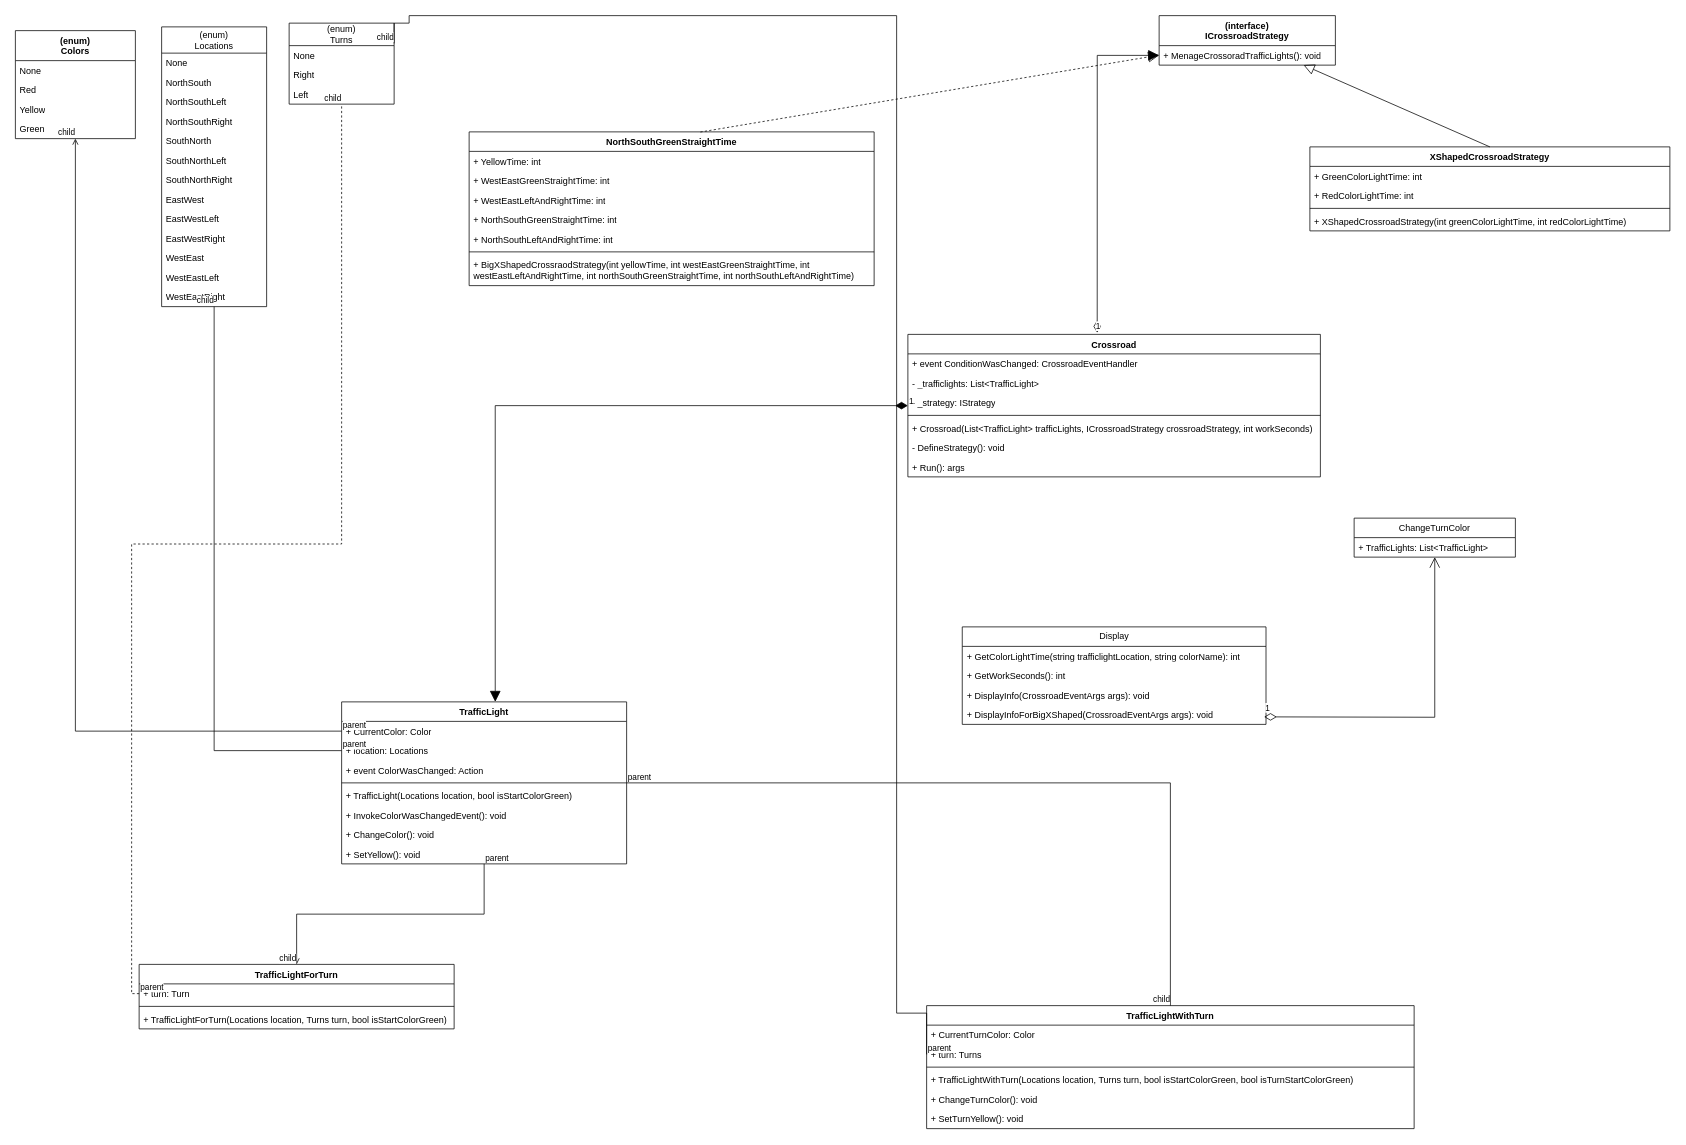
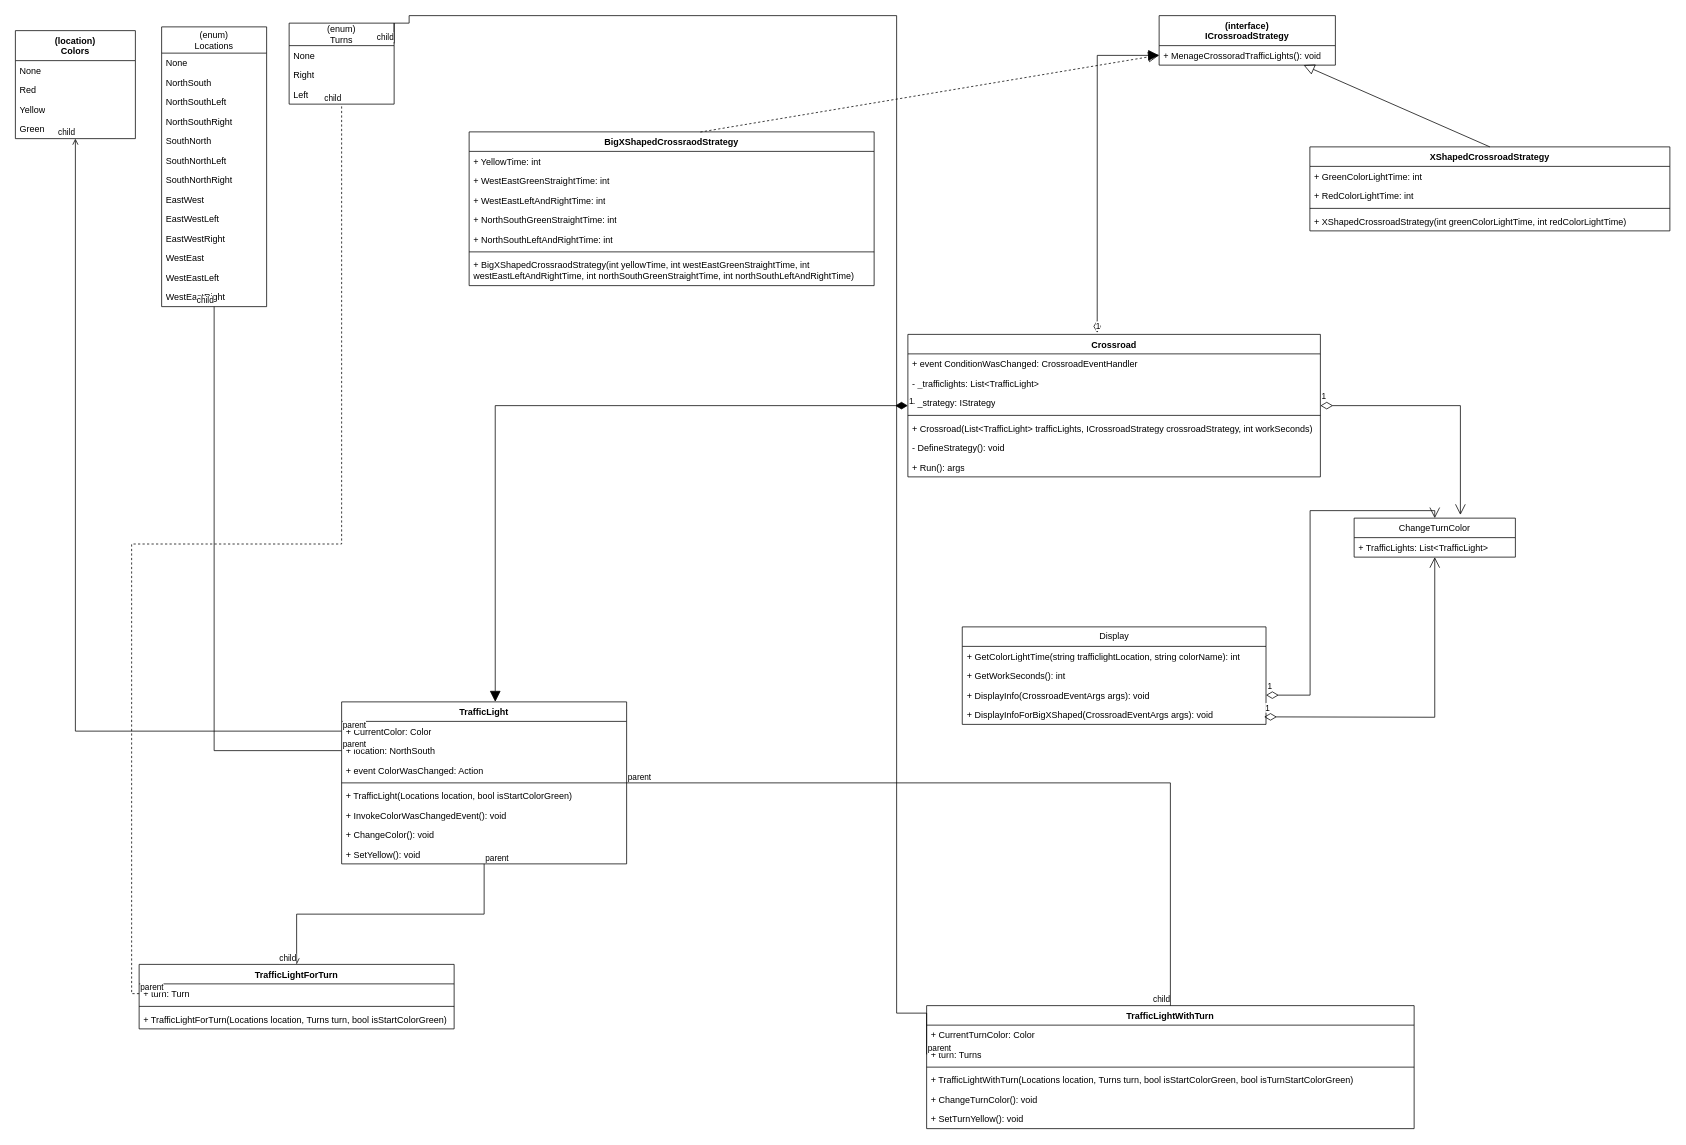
(75, 46) -> (75, 46)
(672, 142) -> (672, 142)
none -> (1449, 405)
none -> (1310, 554)
(392, 751) -> (396, 751)
